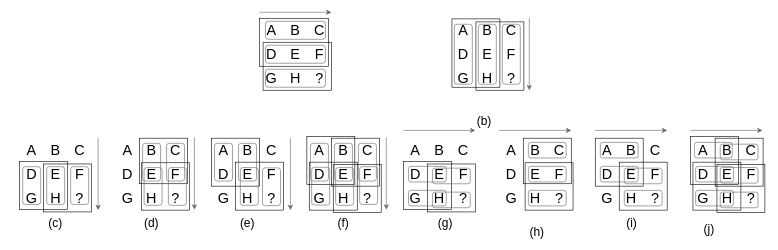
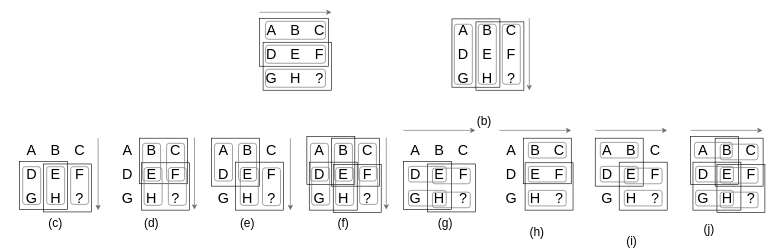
(632, 222) -> (632, 240)
